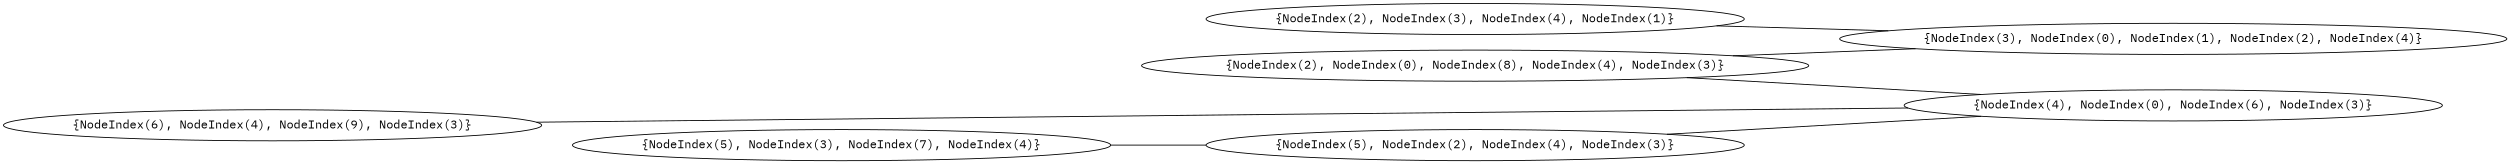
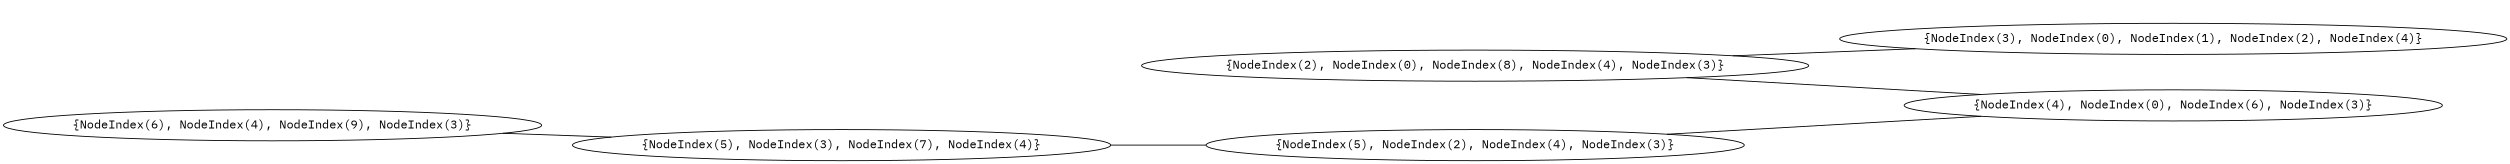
(1475, 19) -> none
(1222, 115) -> (557, 135)
